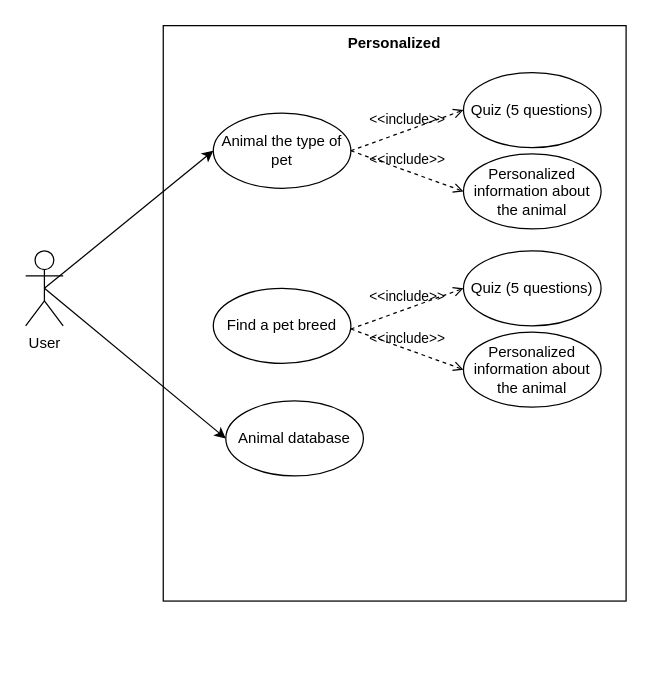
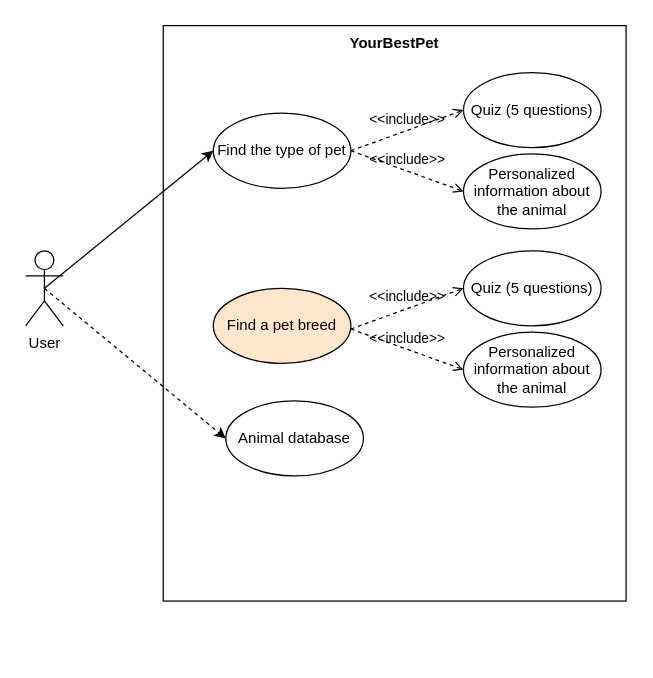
(394, 43) -> (394, 43)
(282, 151) -> (282, 151)
(282, 326) -> (282, 326)
(133, 362) -> (133, 362)
